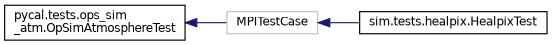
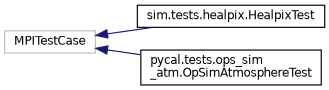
(212, 23) -> (124, 52)
